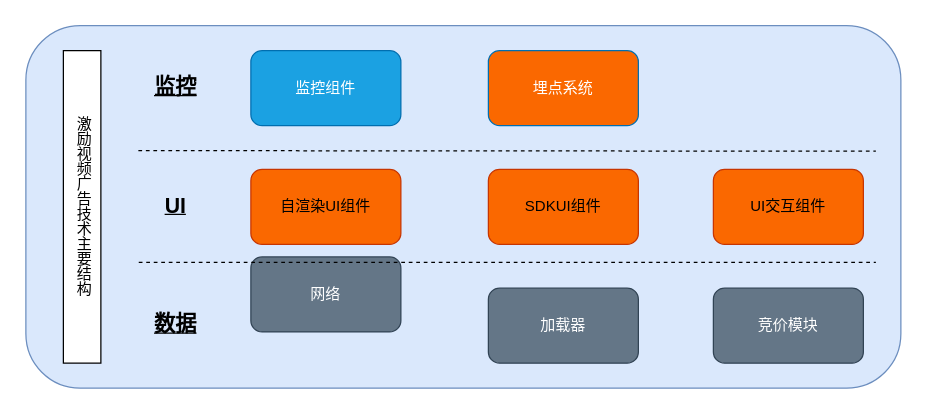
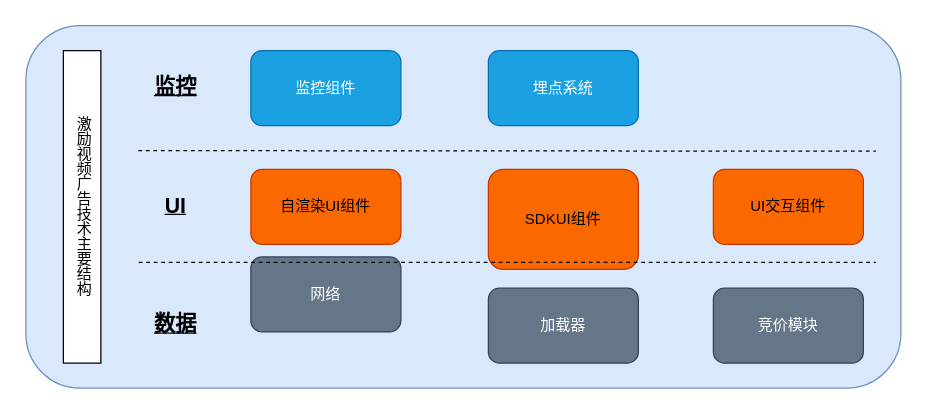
(563, 88) -> (563, 88)
(563, 207) -> (563, 219)
